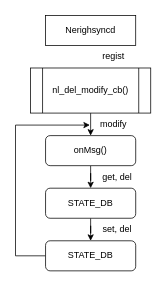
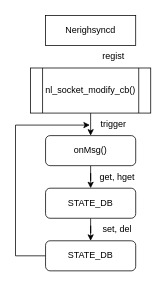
(90, 90) -> (90, 90)
(113, 124) -> (113, 124)
(117, 177) -> (117, 177)
